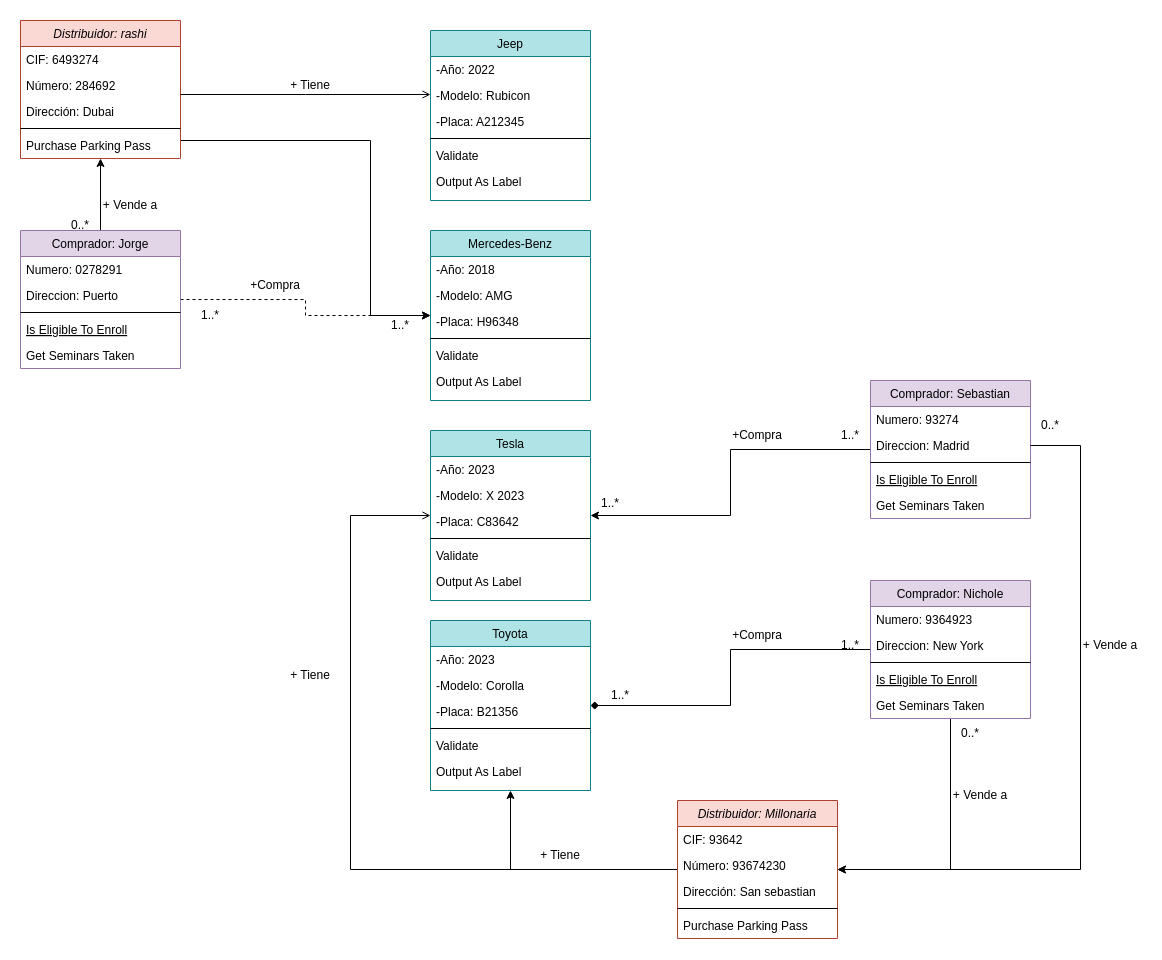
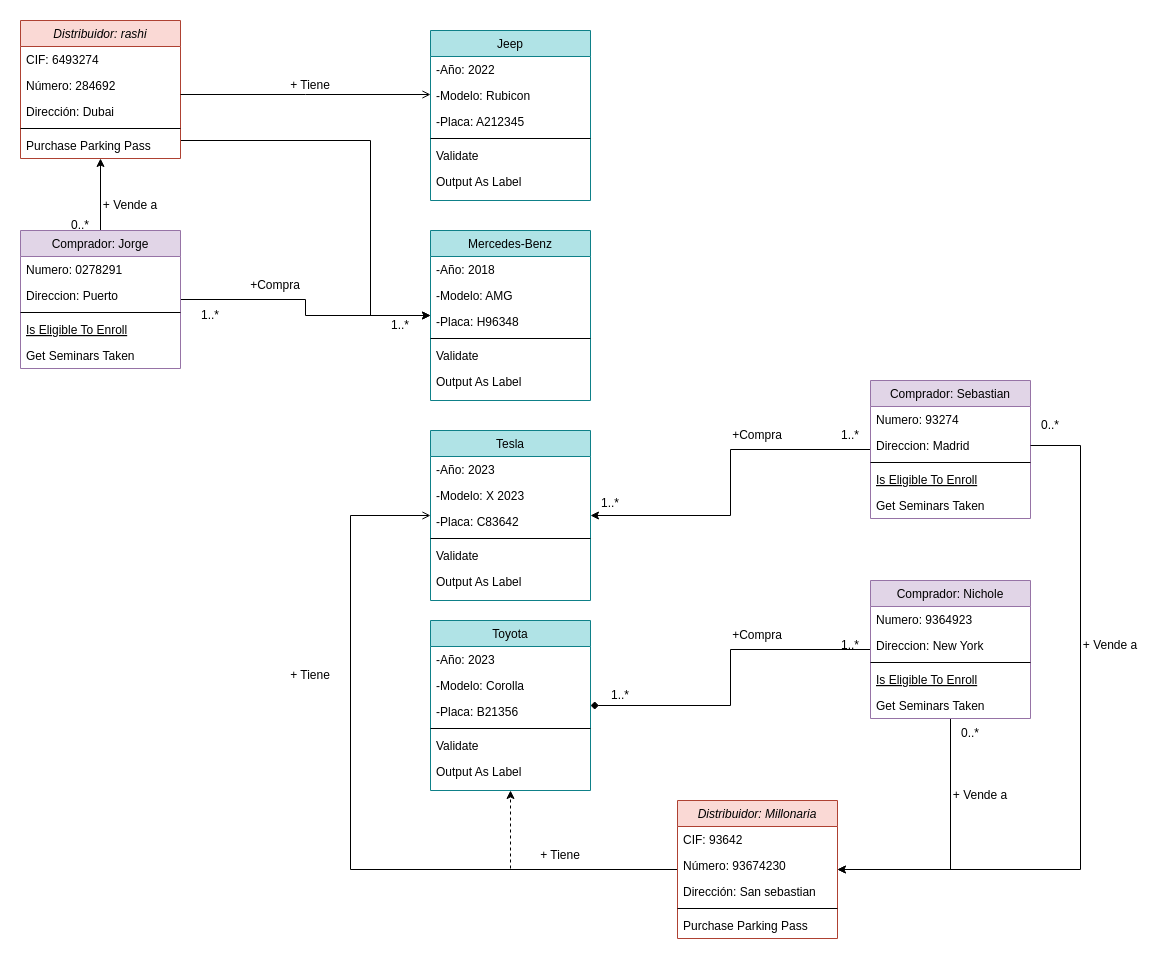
(283, 300) -> (283, 300)
(511, 832) -> (511, 832)
